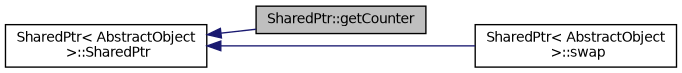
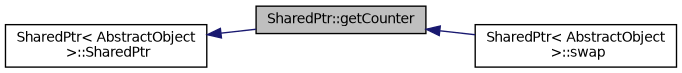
(348, 46) -> (458, 33)
